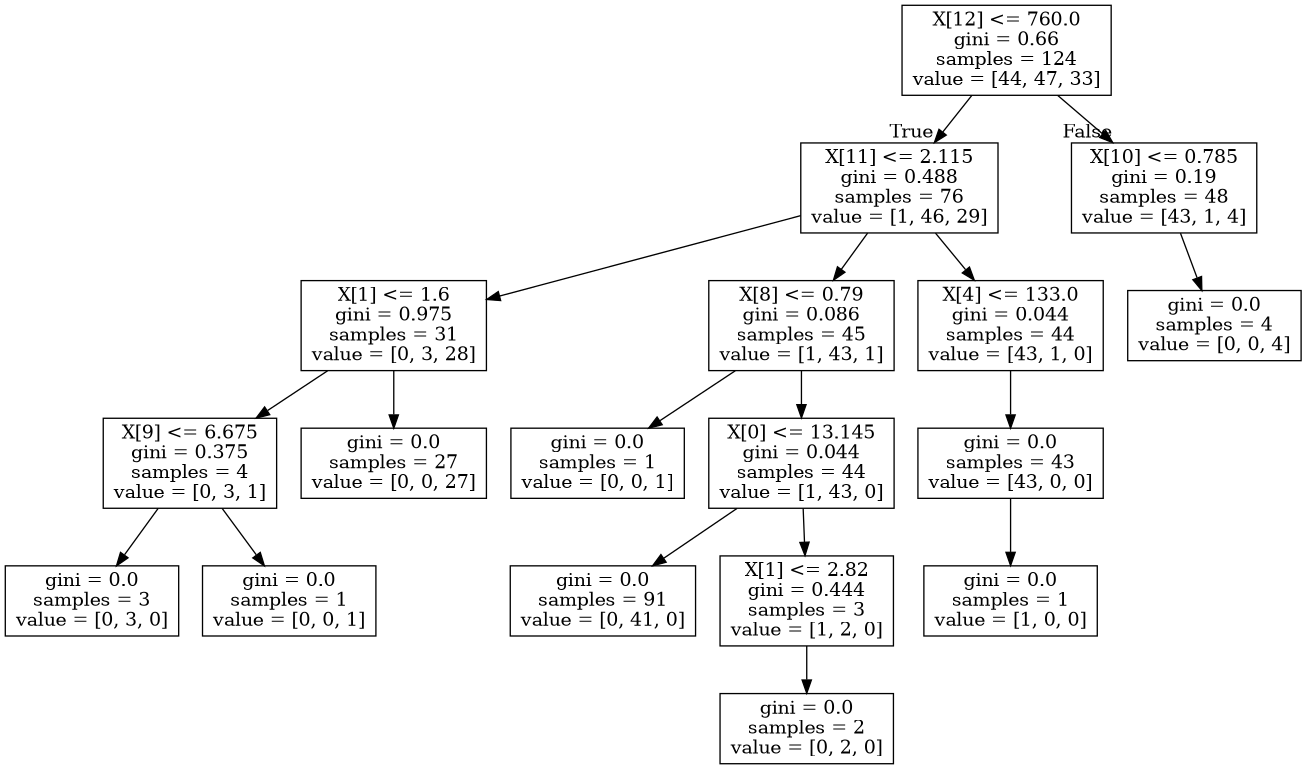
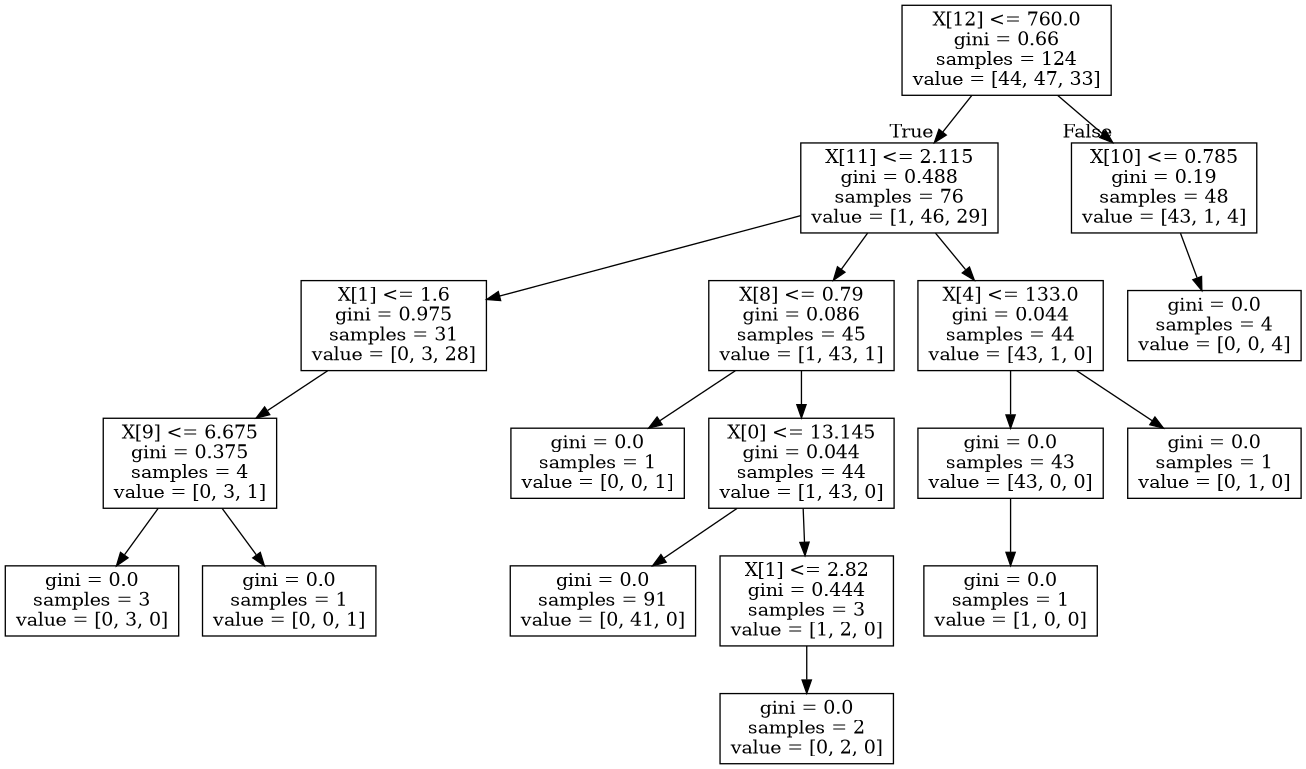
(394, 463) -> none
none -> (1214, 463)
